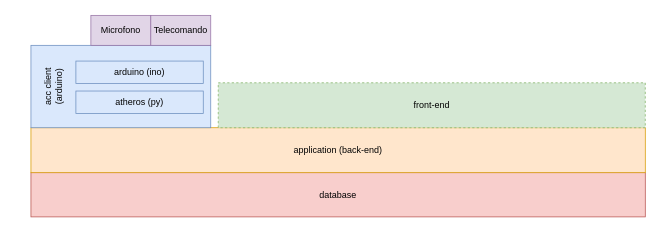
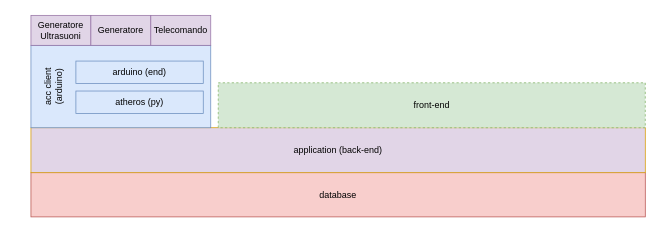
none -> (60, 30)
(120, 30) -> (120, 30)
(139, 72) -> (139, 72)
(338, 150) -> (338, 150)
